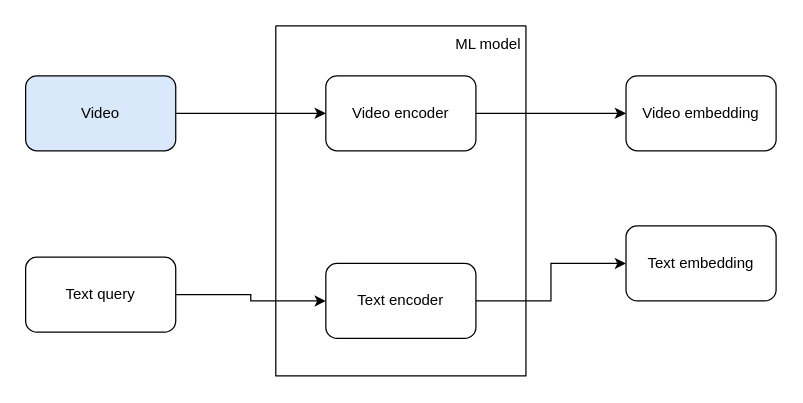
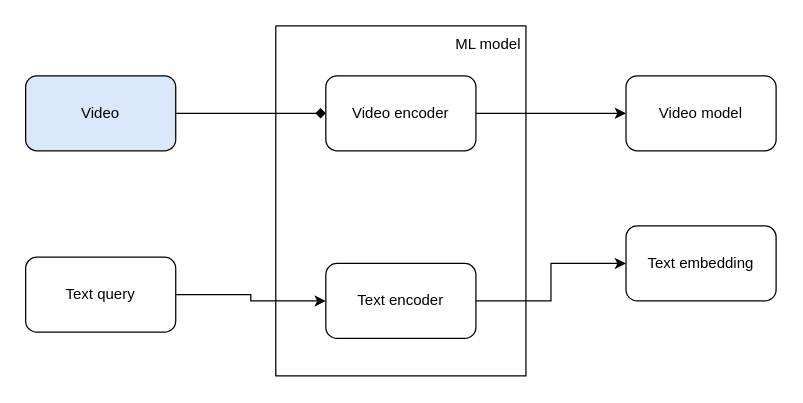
(316, 113) -> (315, 113)
(701, 113) -> (701, 113)
